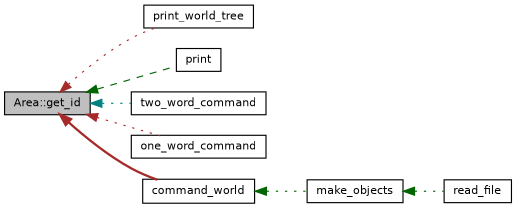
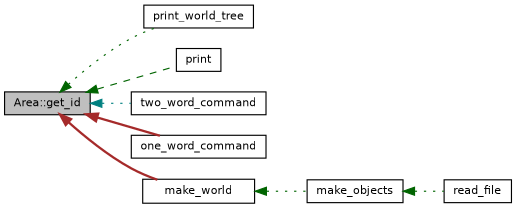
(110, 52) -> (110, 52)
(129, 127) -> (129, 127)
(199, 191) -> (199, 191)
